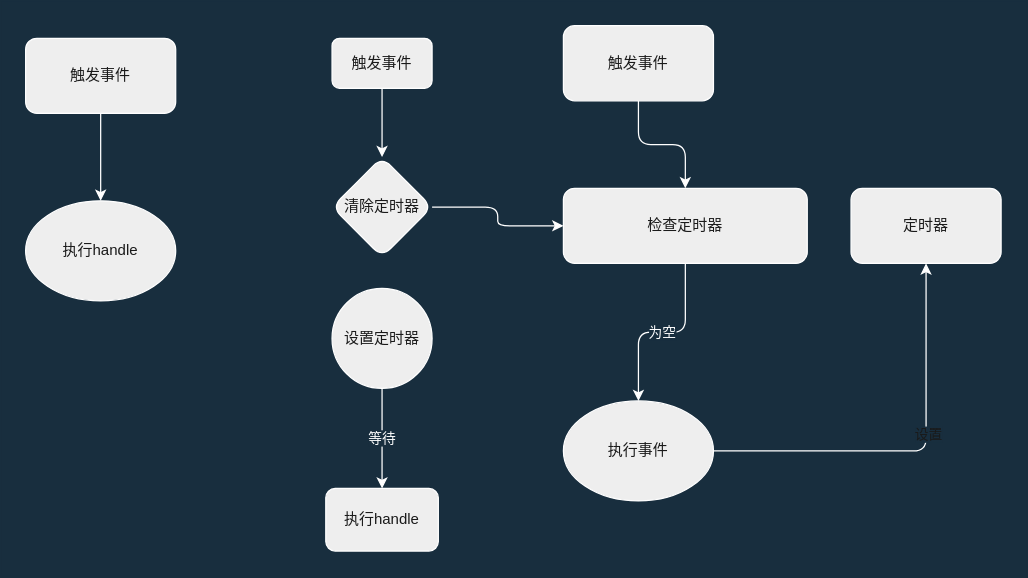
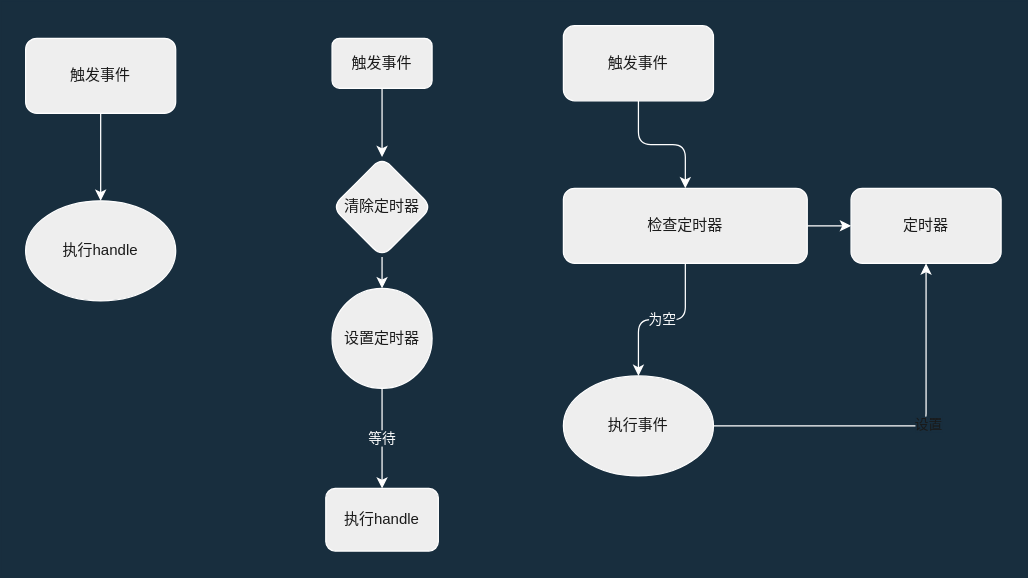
(497, 213) -> (382, 274)
none -> (829, 226)
(638, 451) -> (638, 426)
